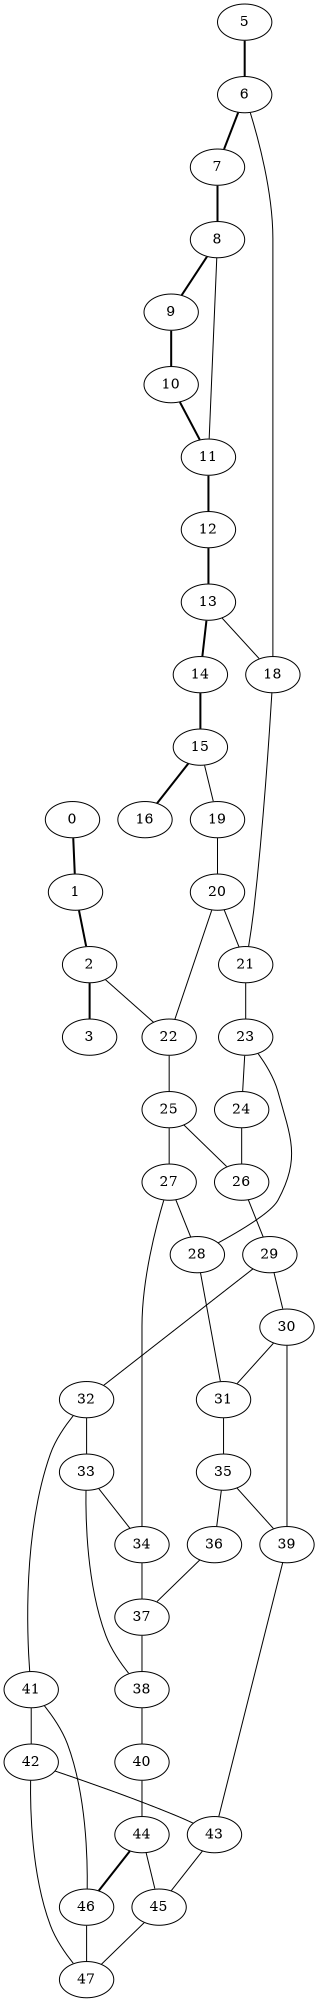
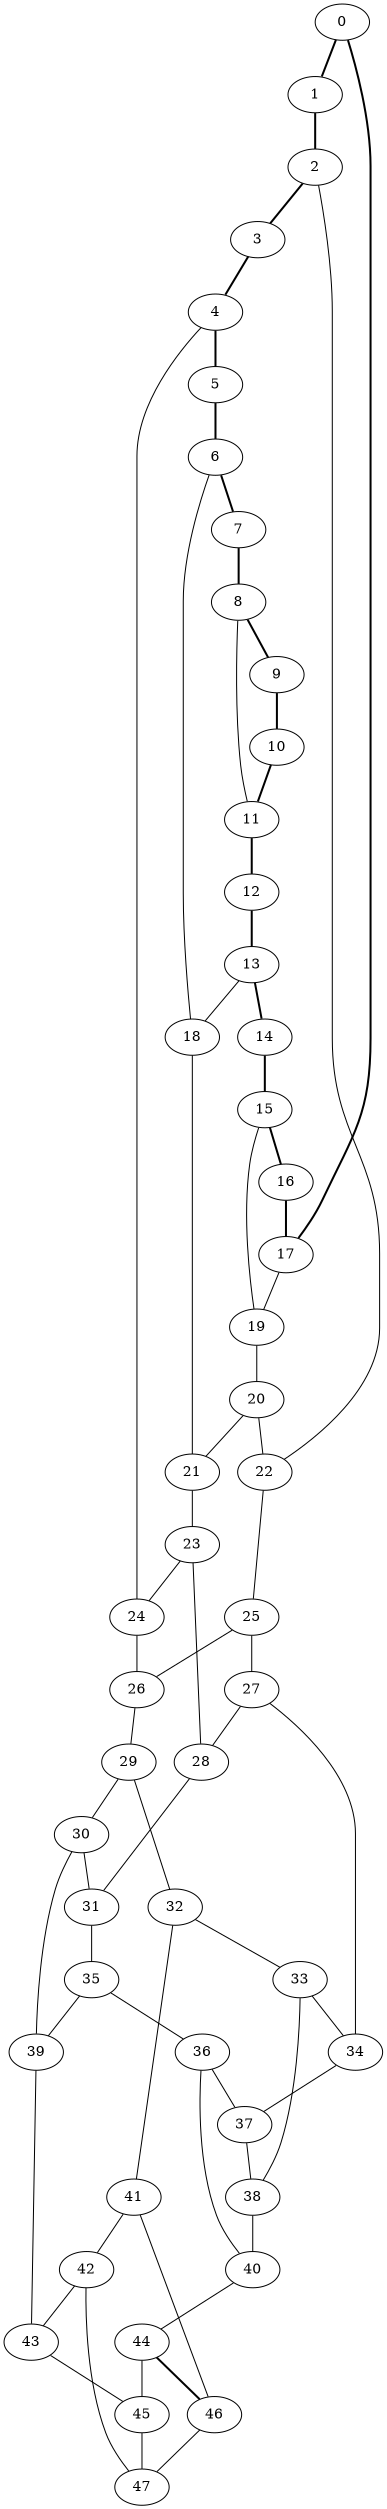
none -> (215, 312)
none -> (286, 1255)
none -> (205, 2166)
